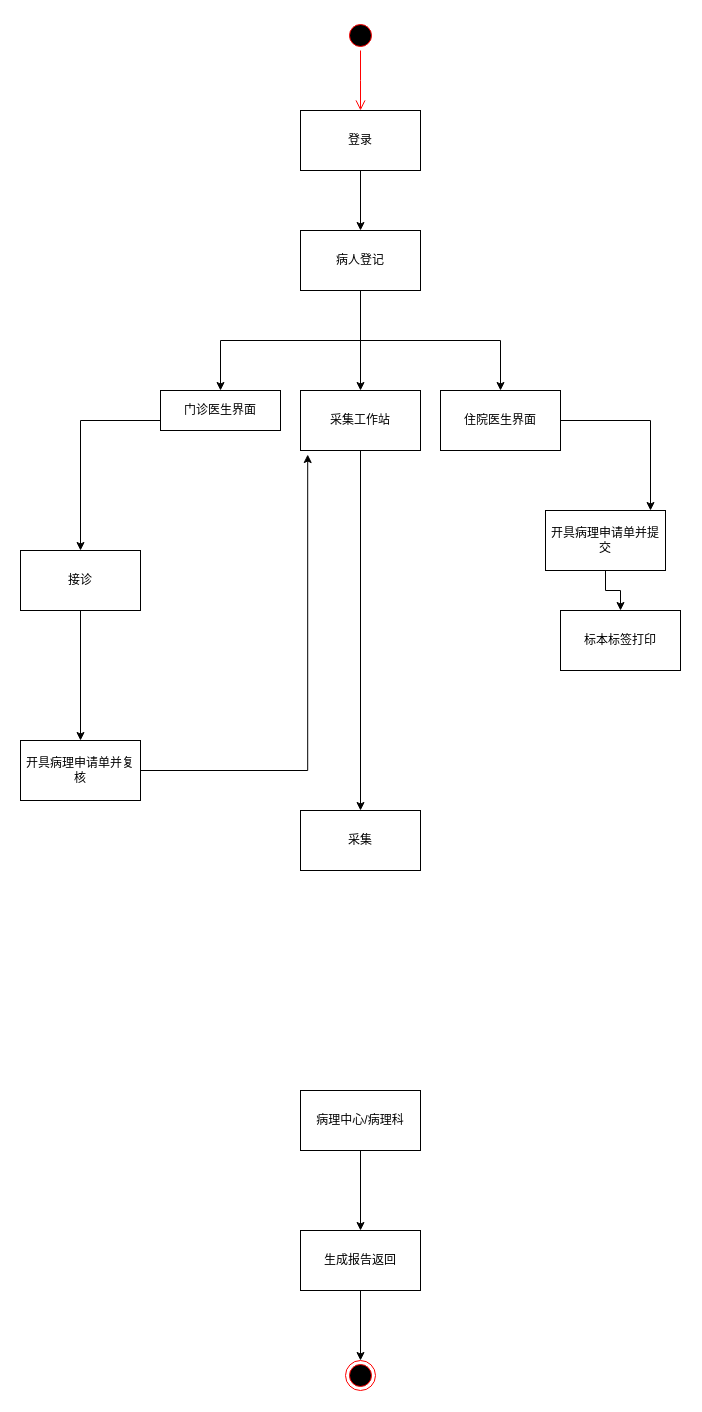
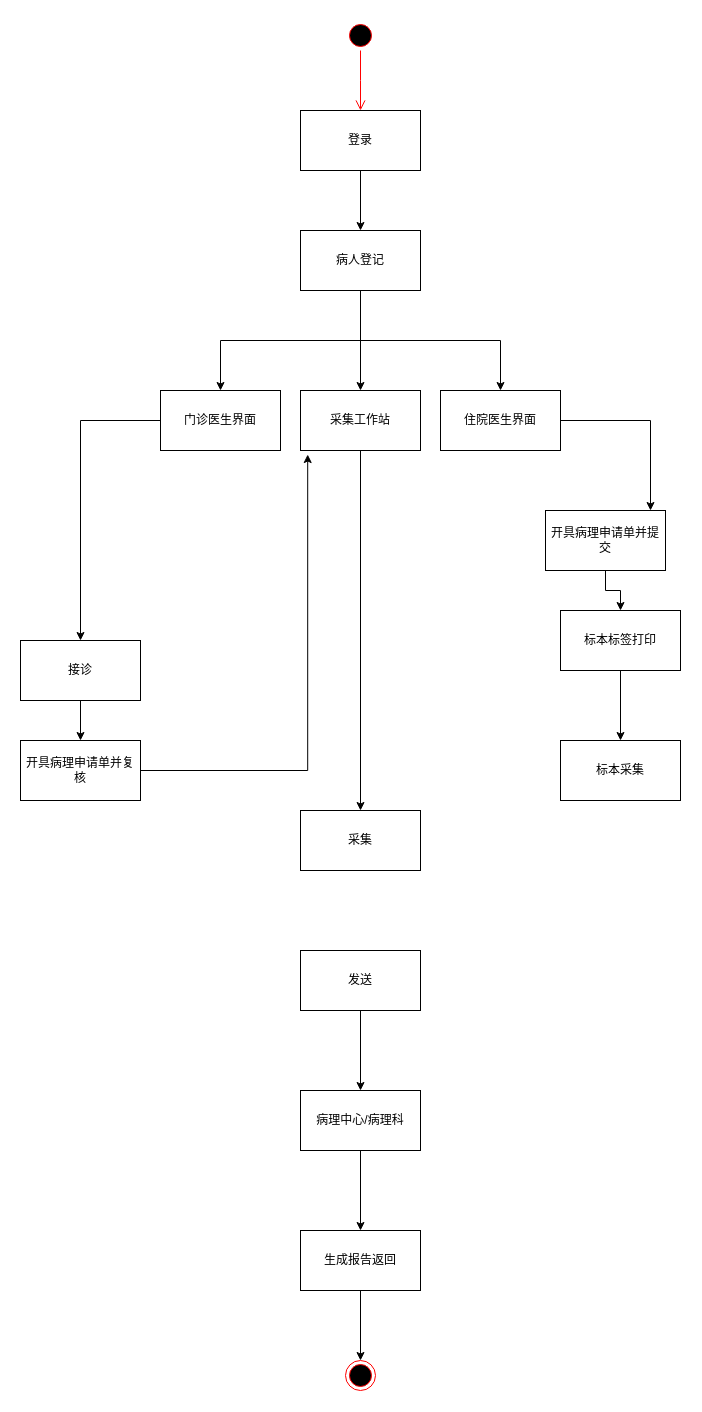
(221, 411) -> (221, 421)
(81, 581) -> (81, 671)
none -> (621, 702)
none -> (621, 771)
none -> (361, 981)
none -> (361, 1047)
